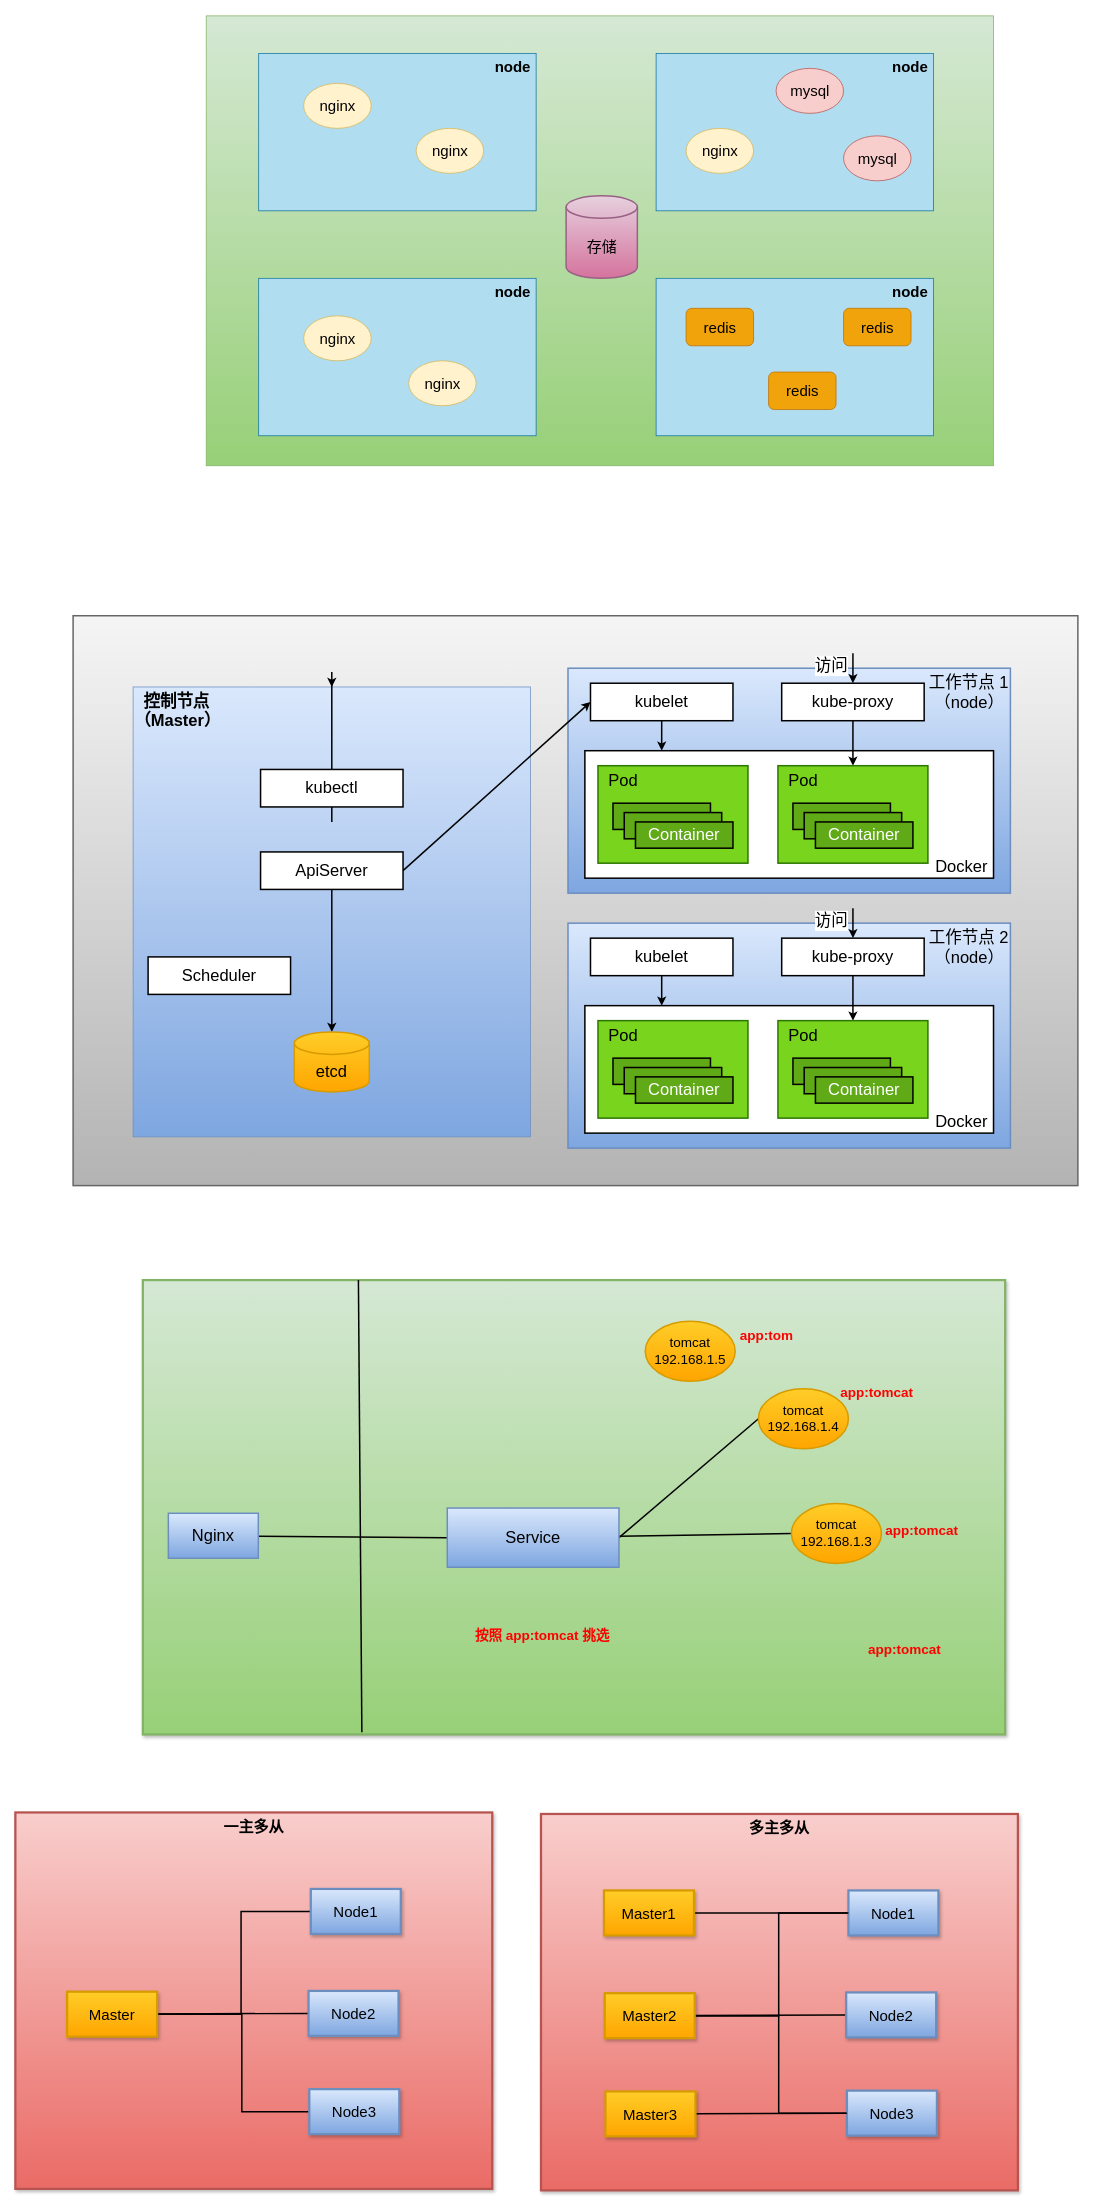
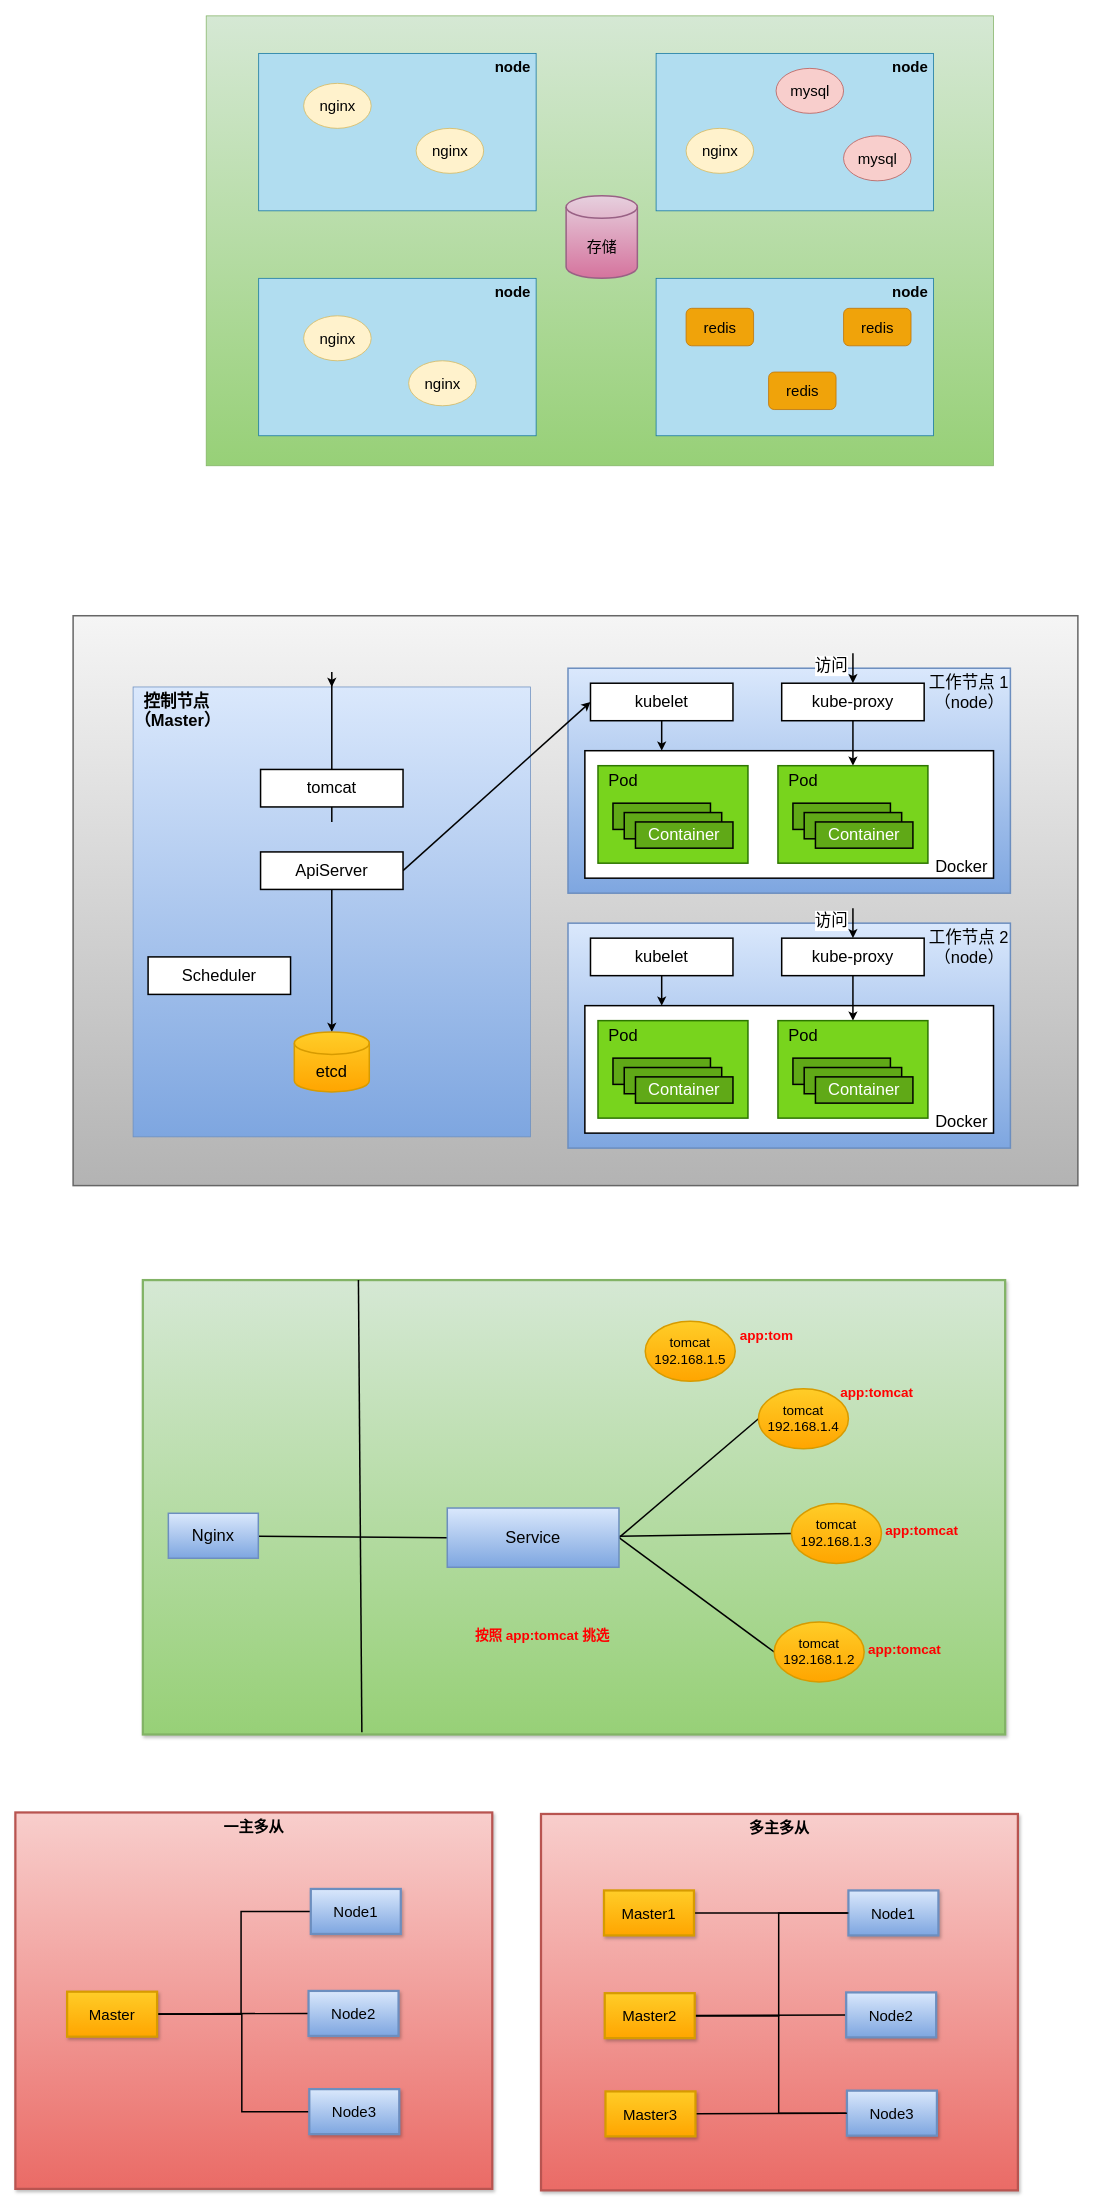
(332, 788) -> (332, 788)
none -> (697, 1595)
none -> (819, 1652)
